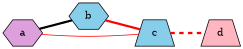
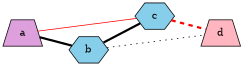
(123, 25) -> (122, 33)
(23, 33) -> (23, 33)
(155, 33) -> (155, 16)
none -> (156, 41)
